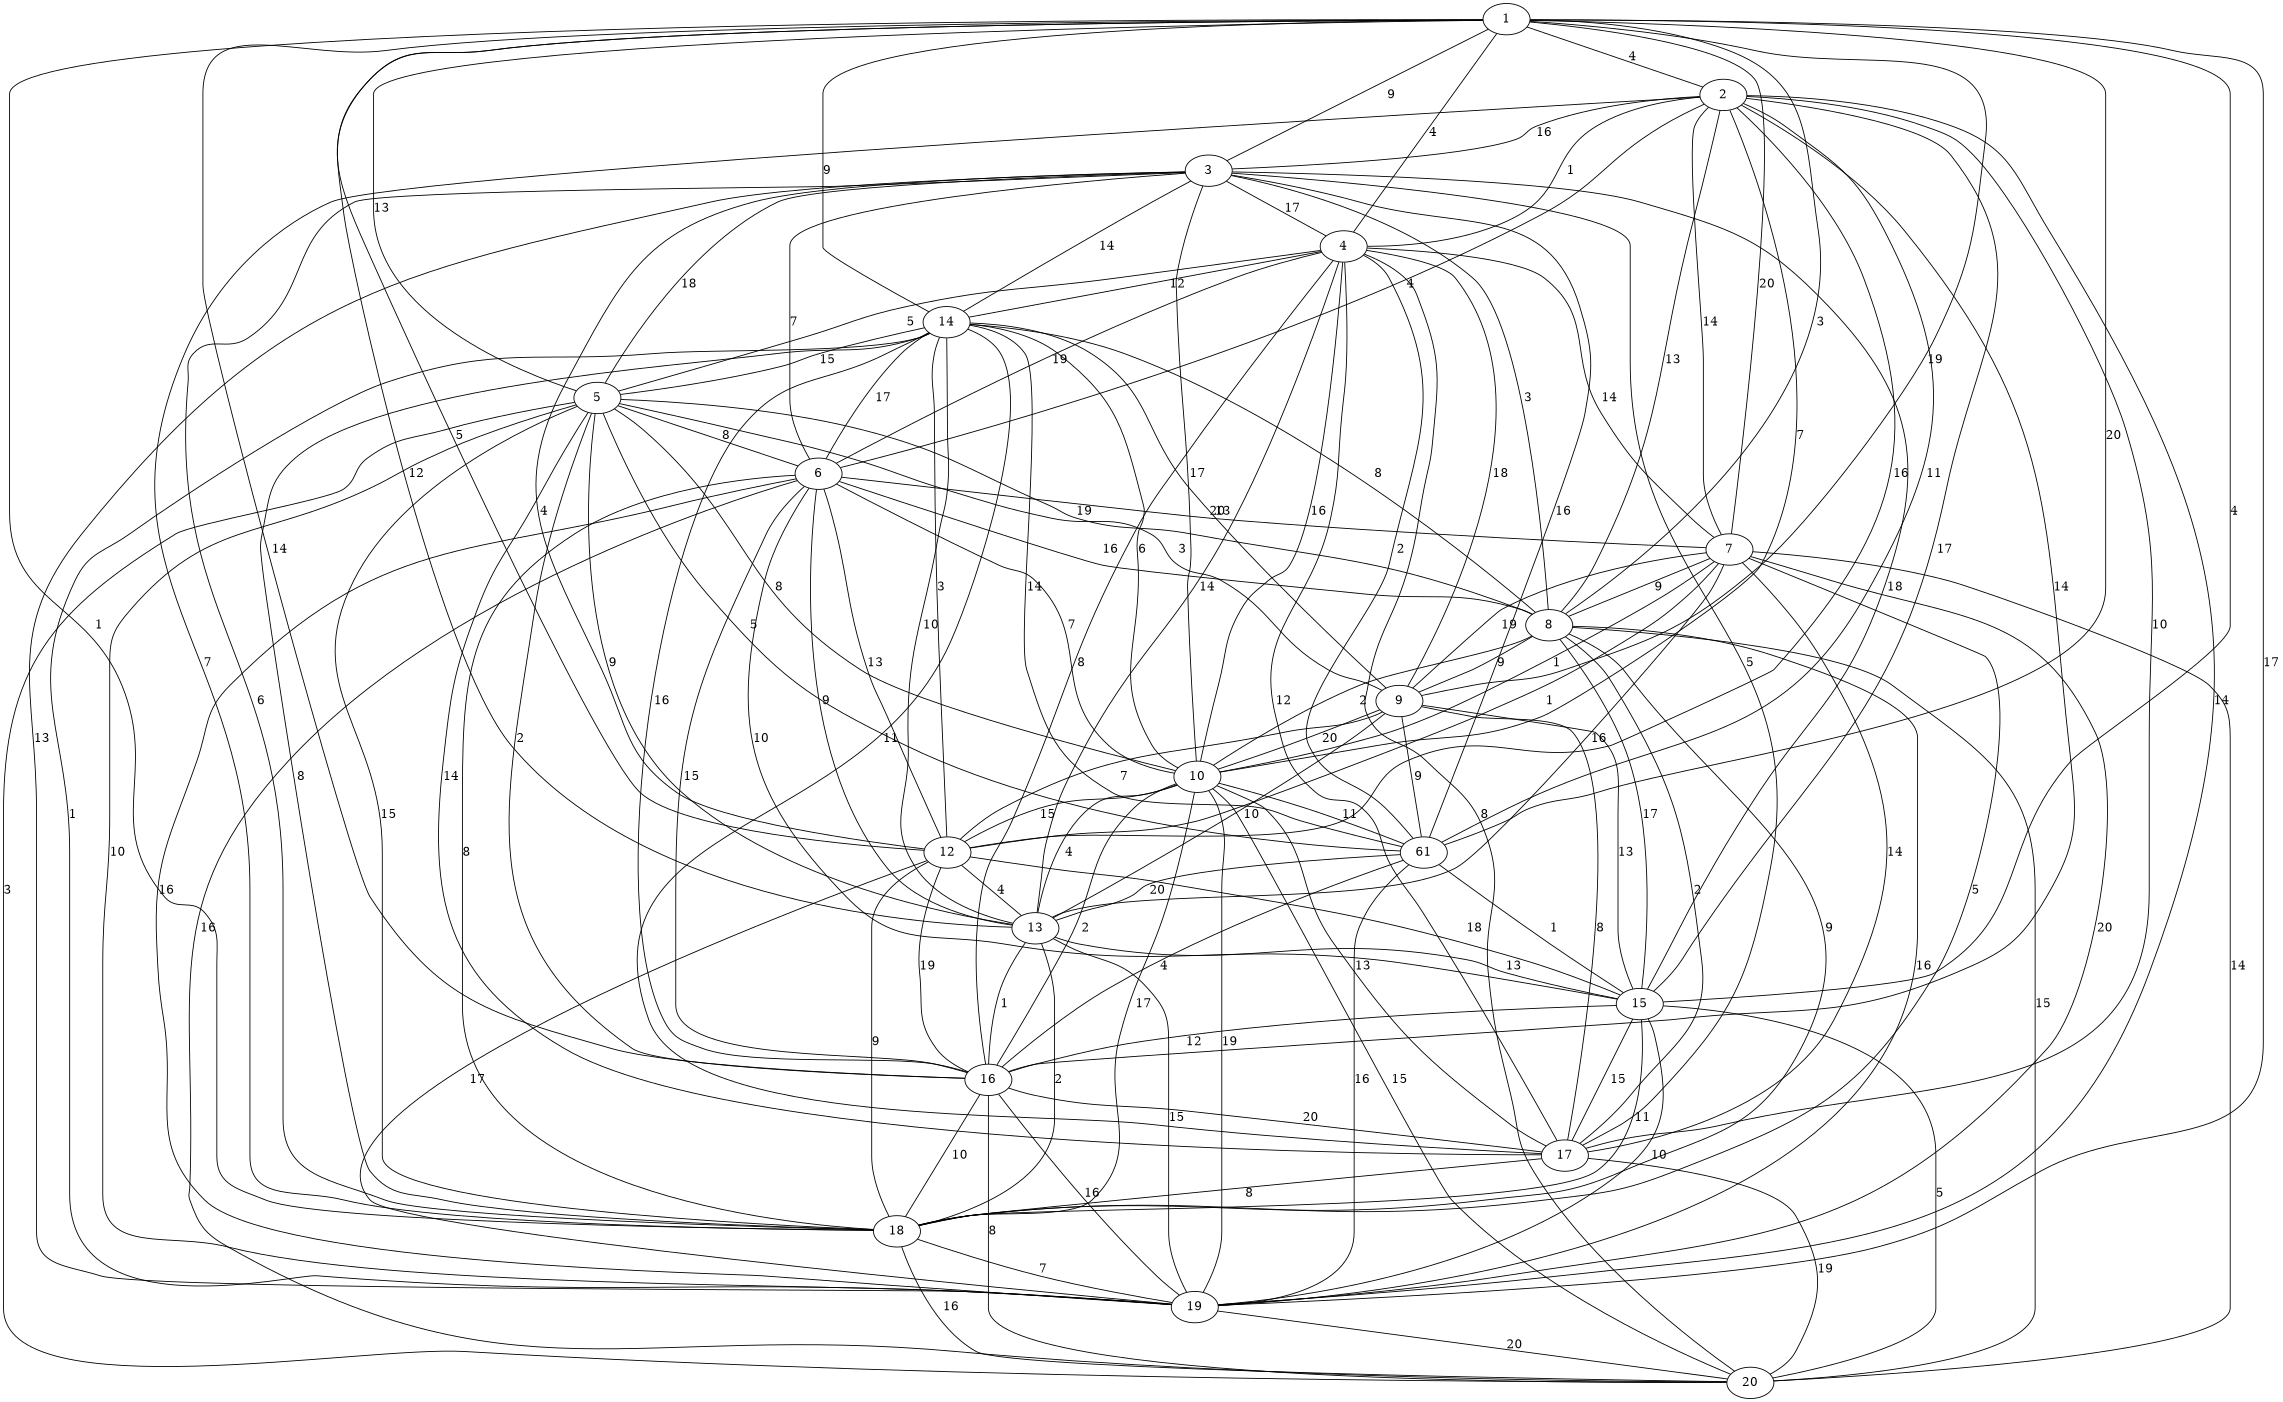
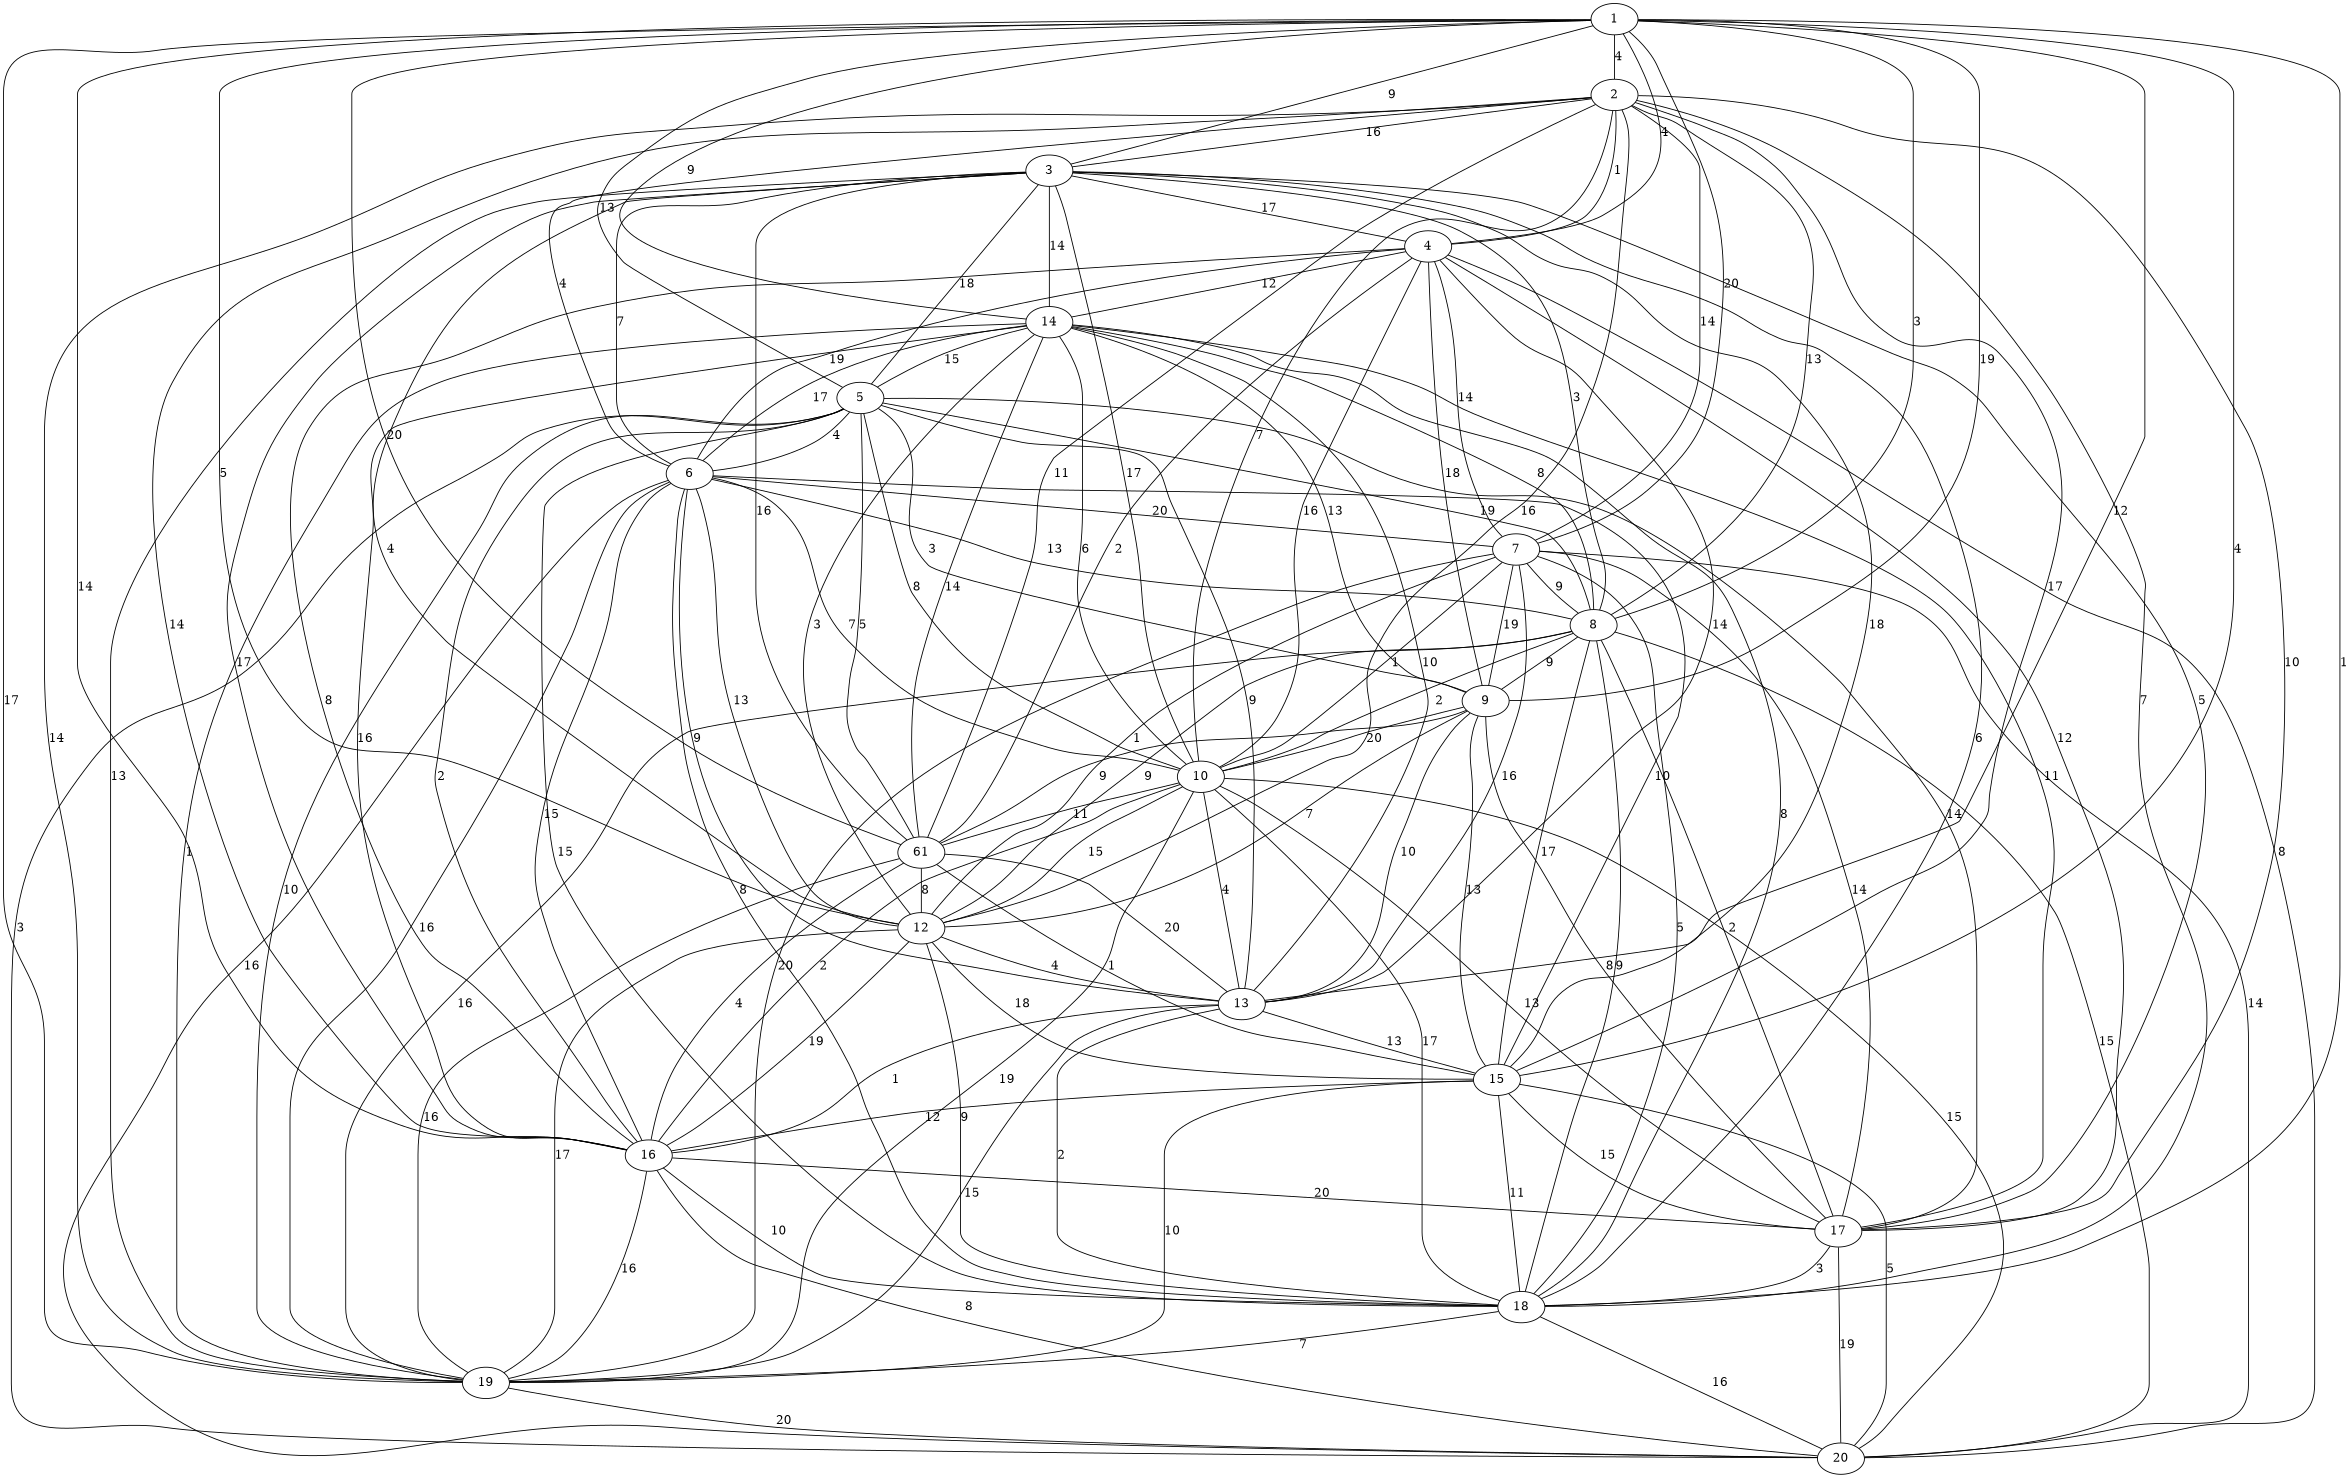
(964, 296) -> none
(726, 436) -> (837, 436)
none -> (258, 476)
(1111, 549) -> (1055, 549)
none -> (1225, 701)
none -> (921, 890)
(1250, 1193) -> (1820, 1269)
